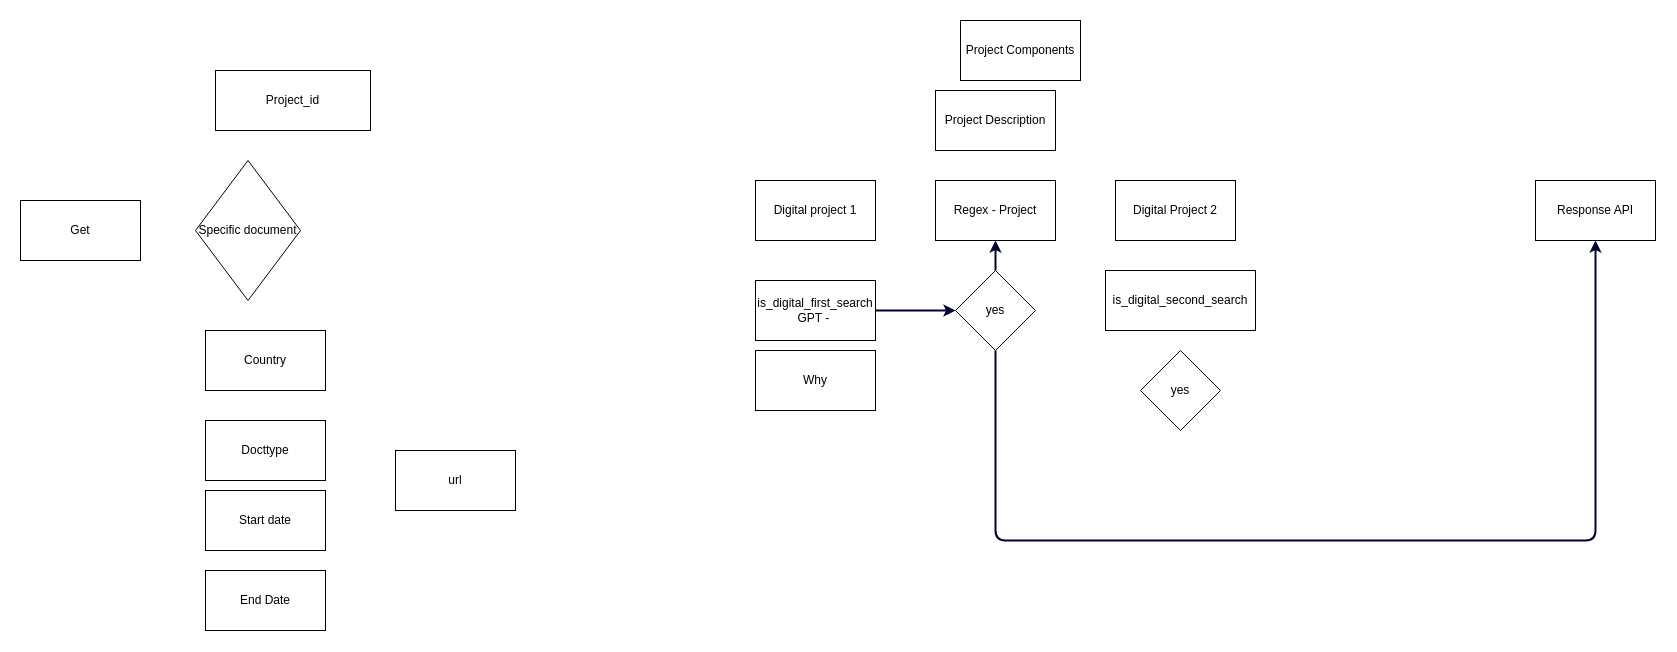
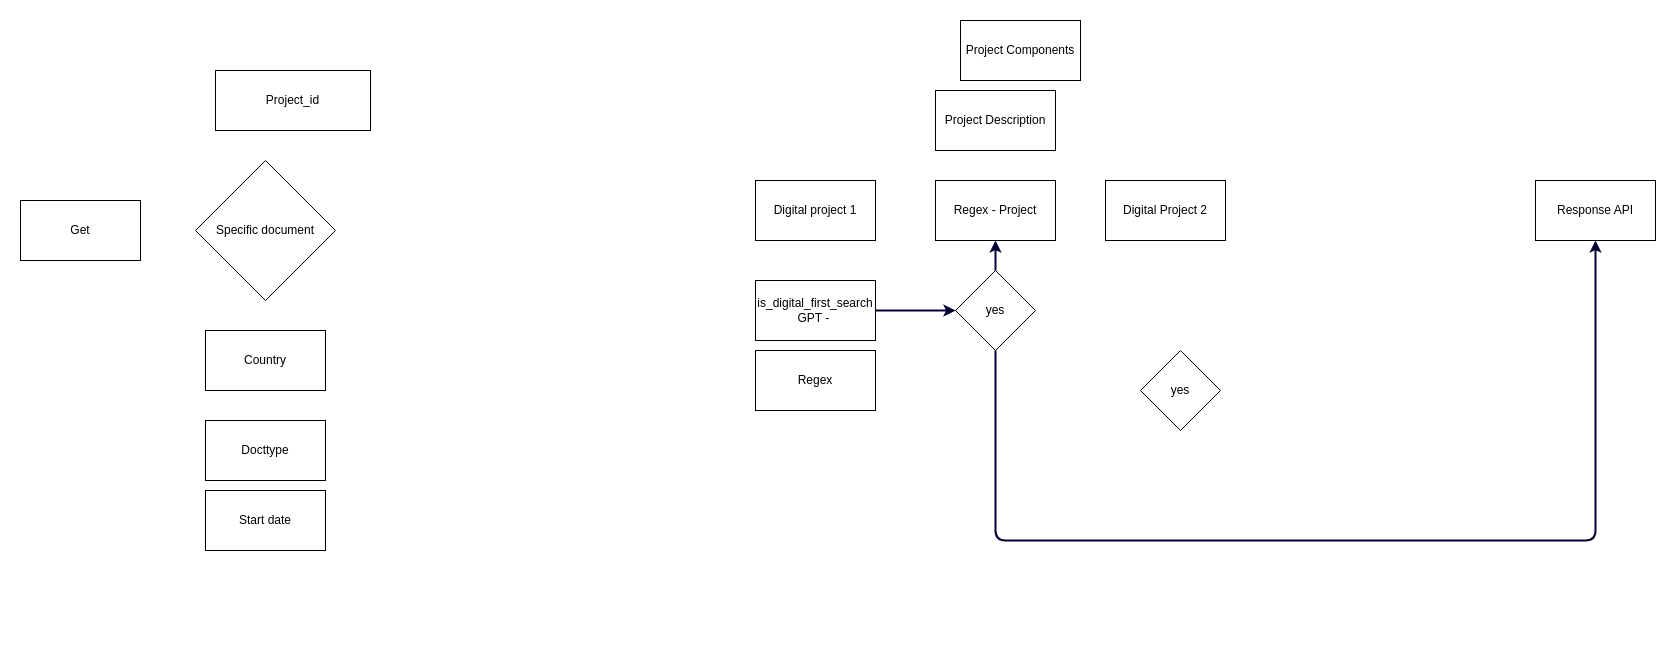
(1176, 211) -> (1166, 211)
(248, 231) -> (266, 231)
(1181, 301) -> none
(816, 381) -> (816, 381)
(456, 481) -> none
(266, 601) -> none
